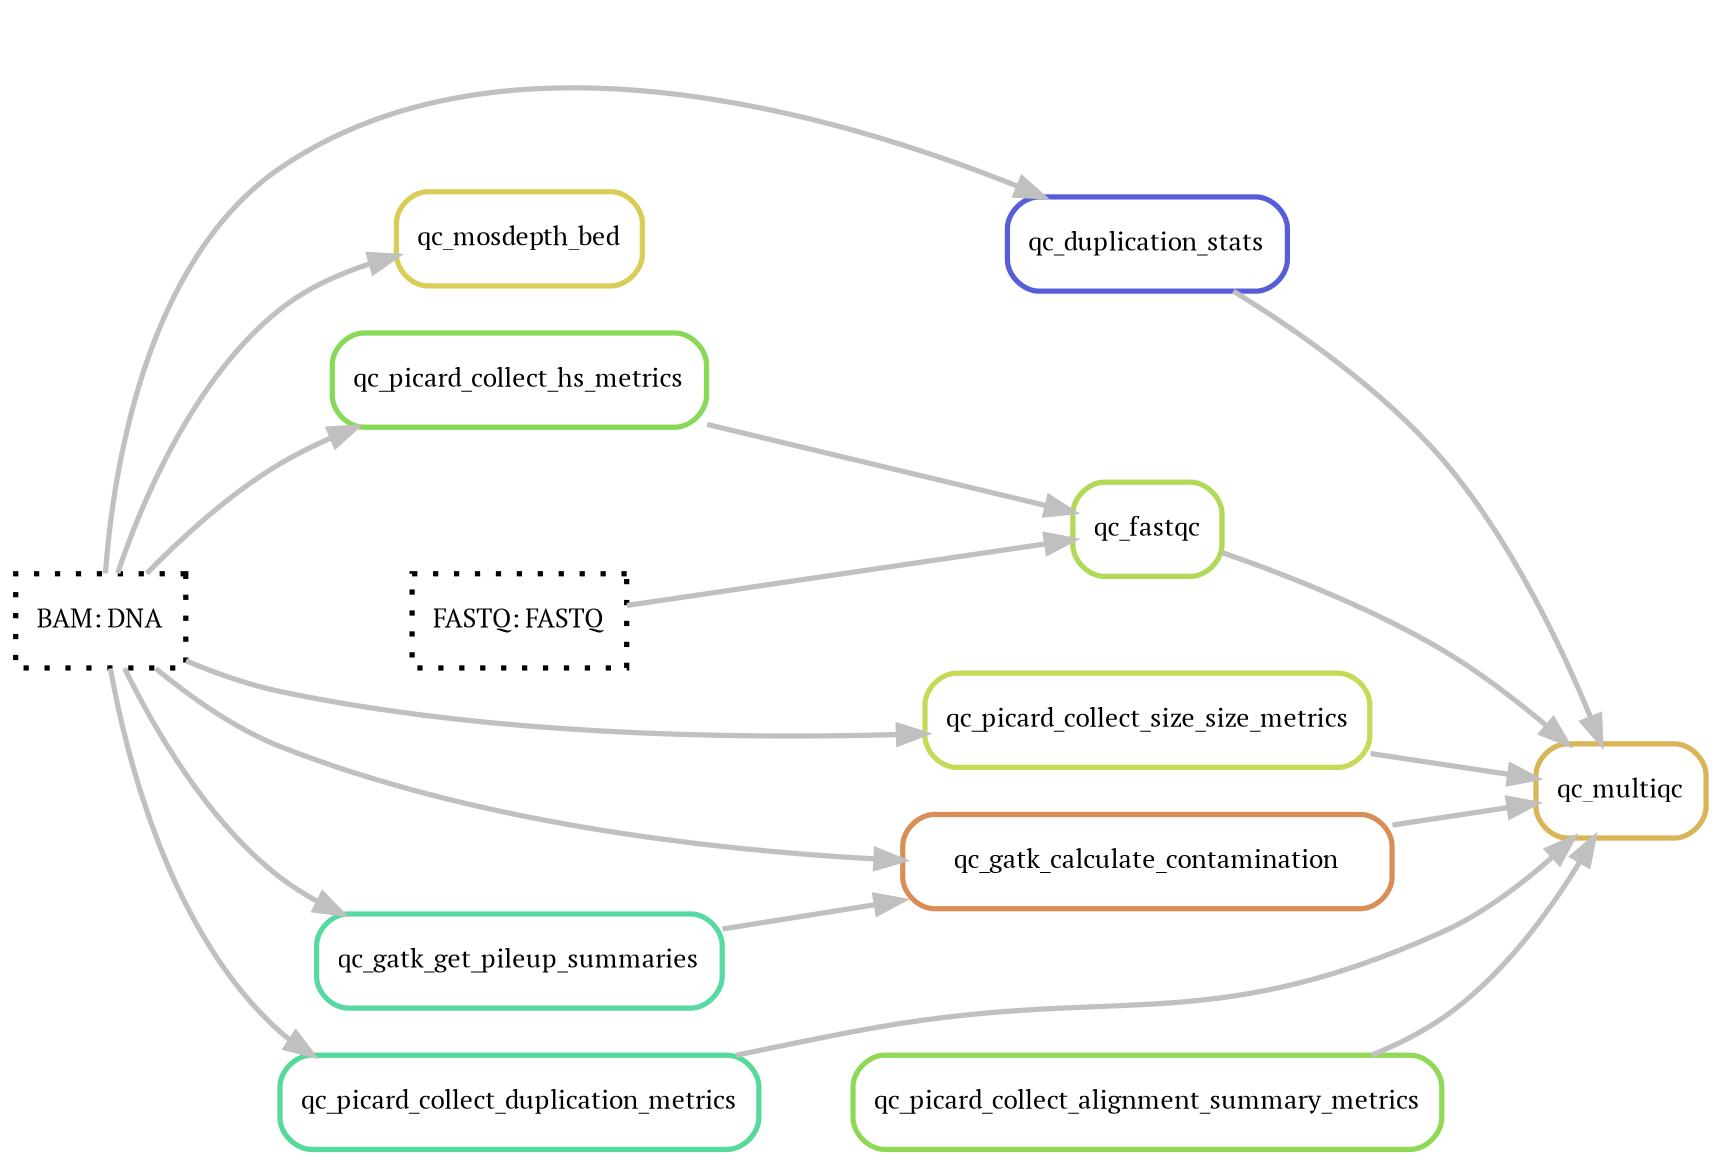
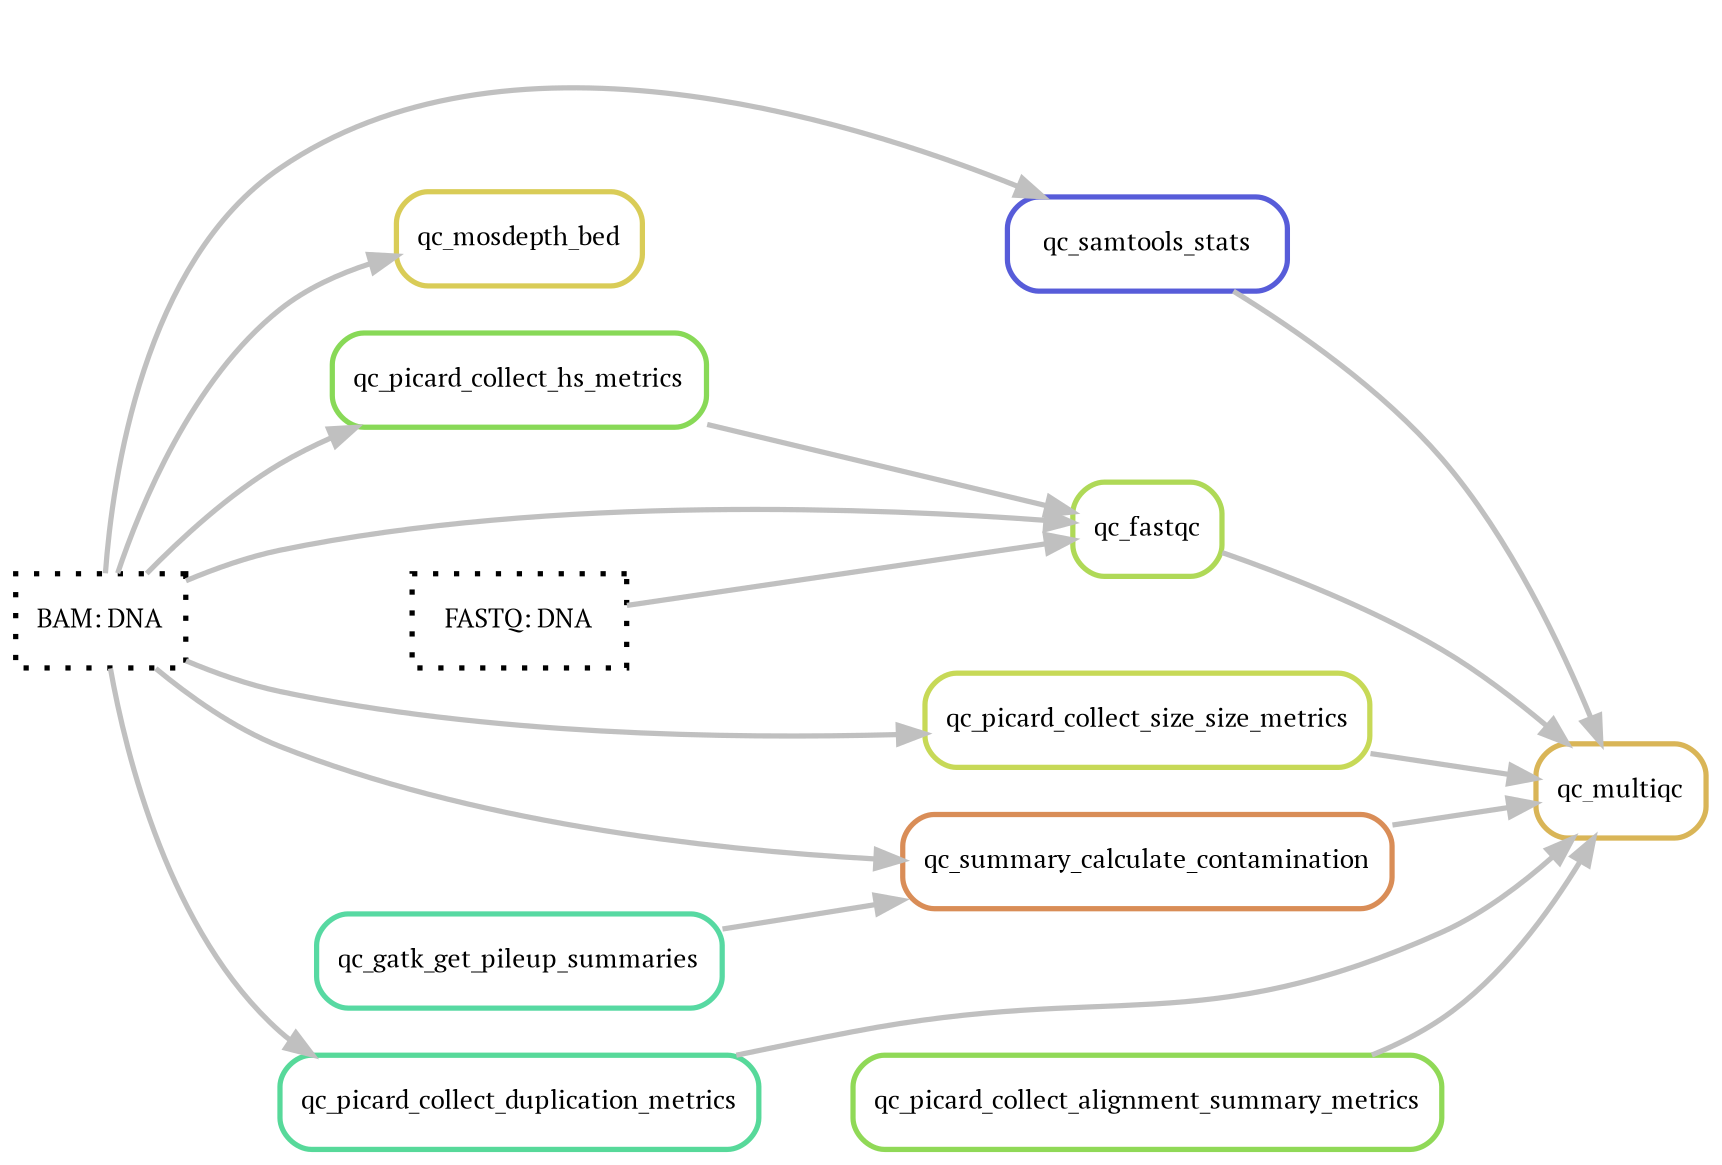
(1147, 244) -> (1147, 244)
(519, 621) -> (519, 621)
(204, 799) -> (612, 513)
(1147, 862) -> (1147, 862)
